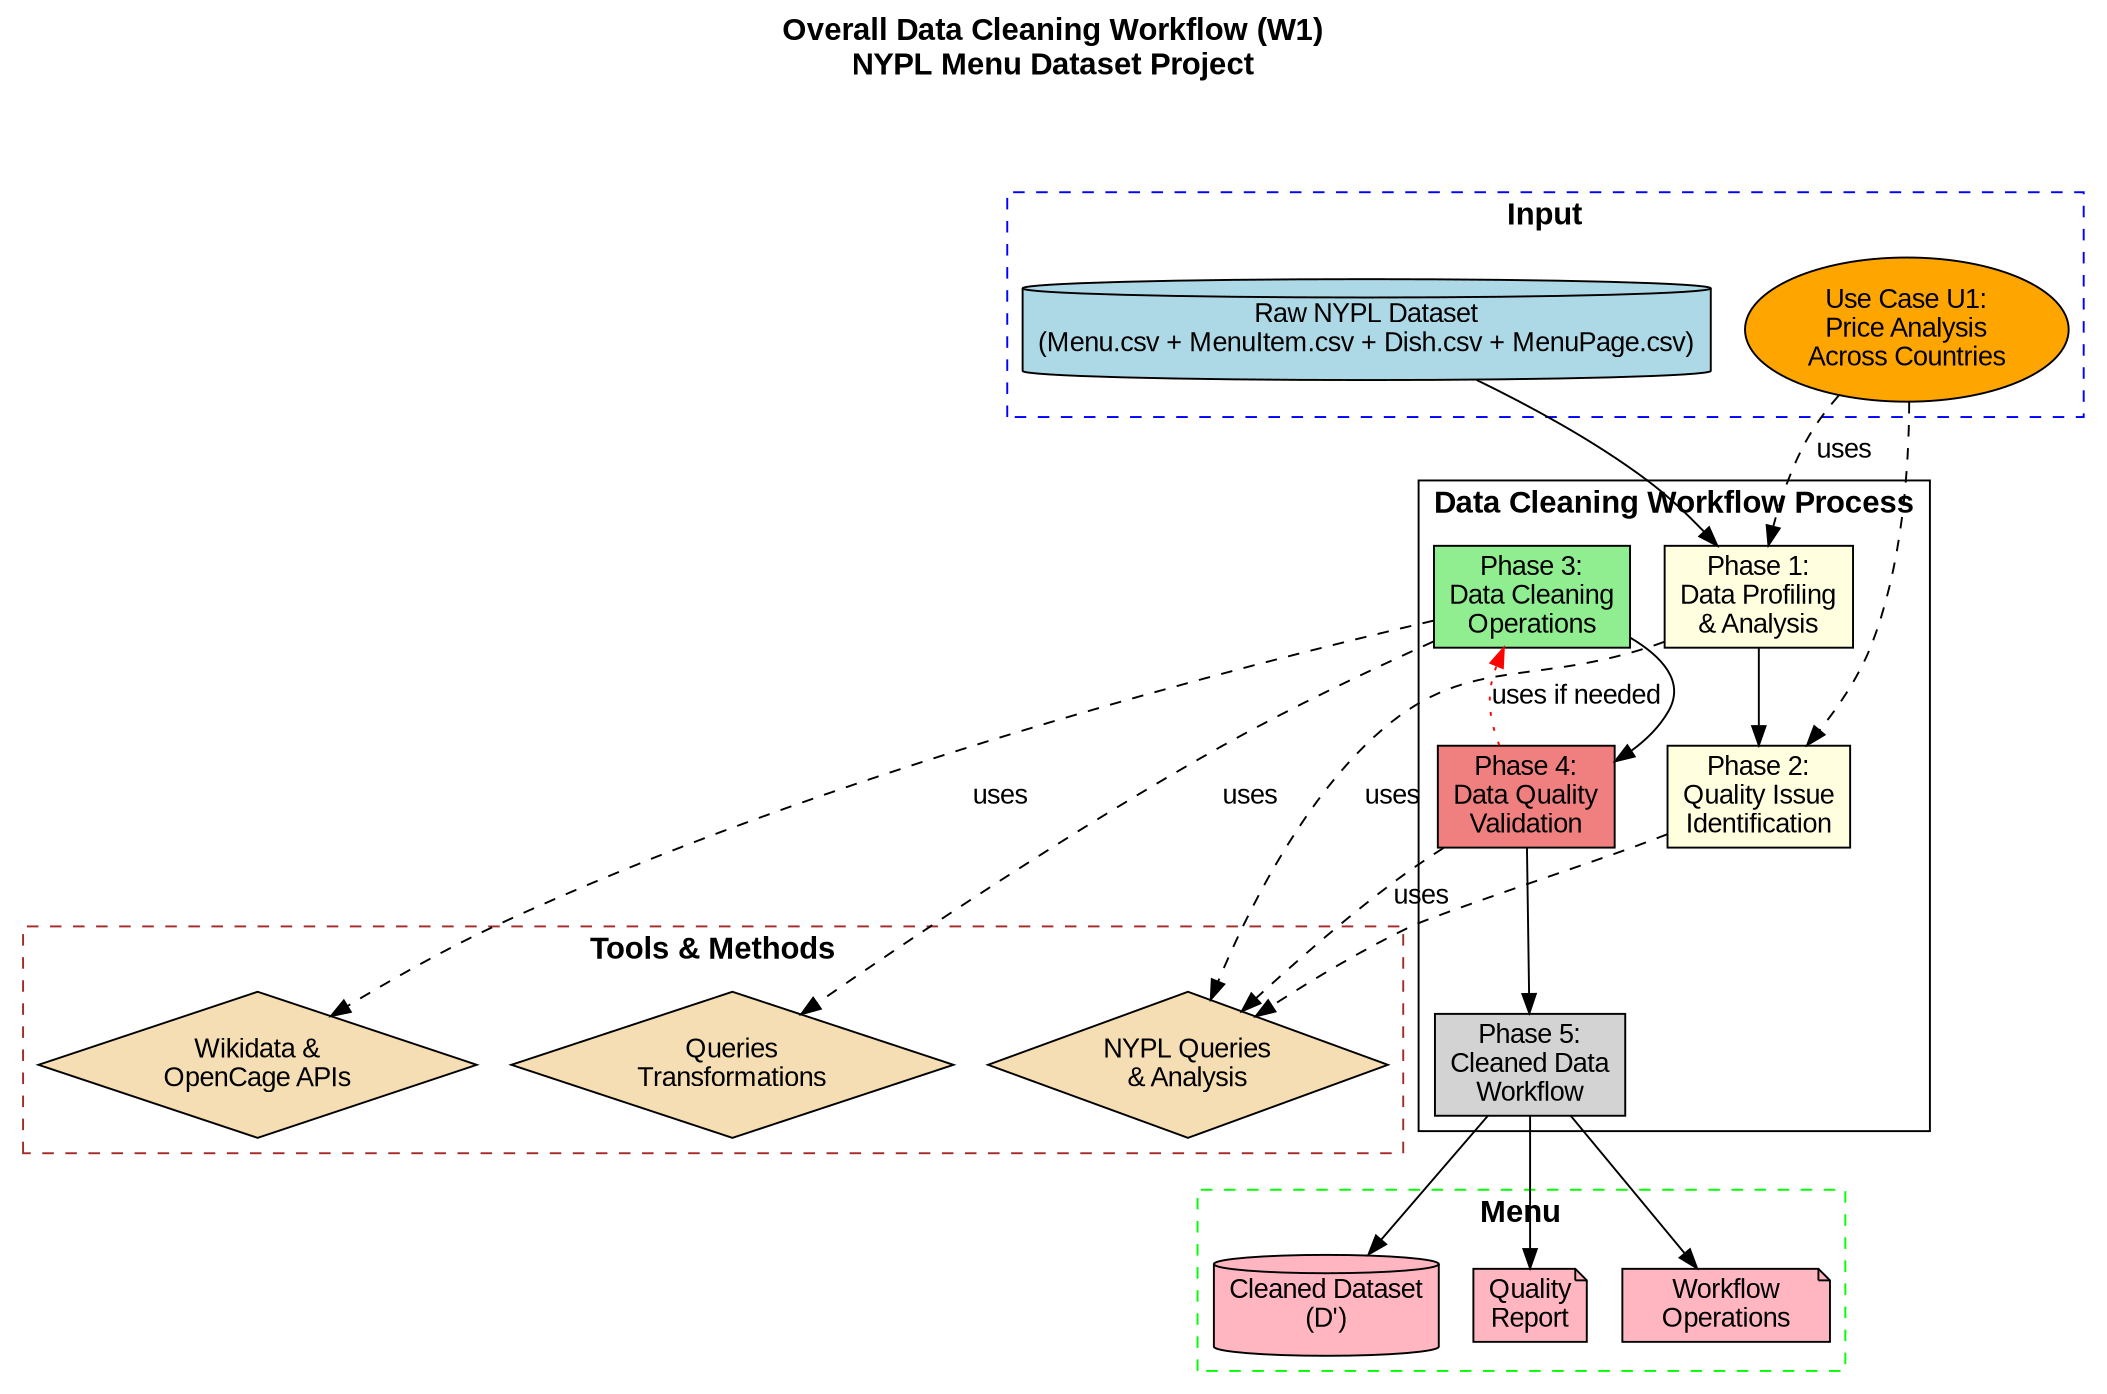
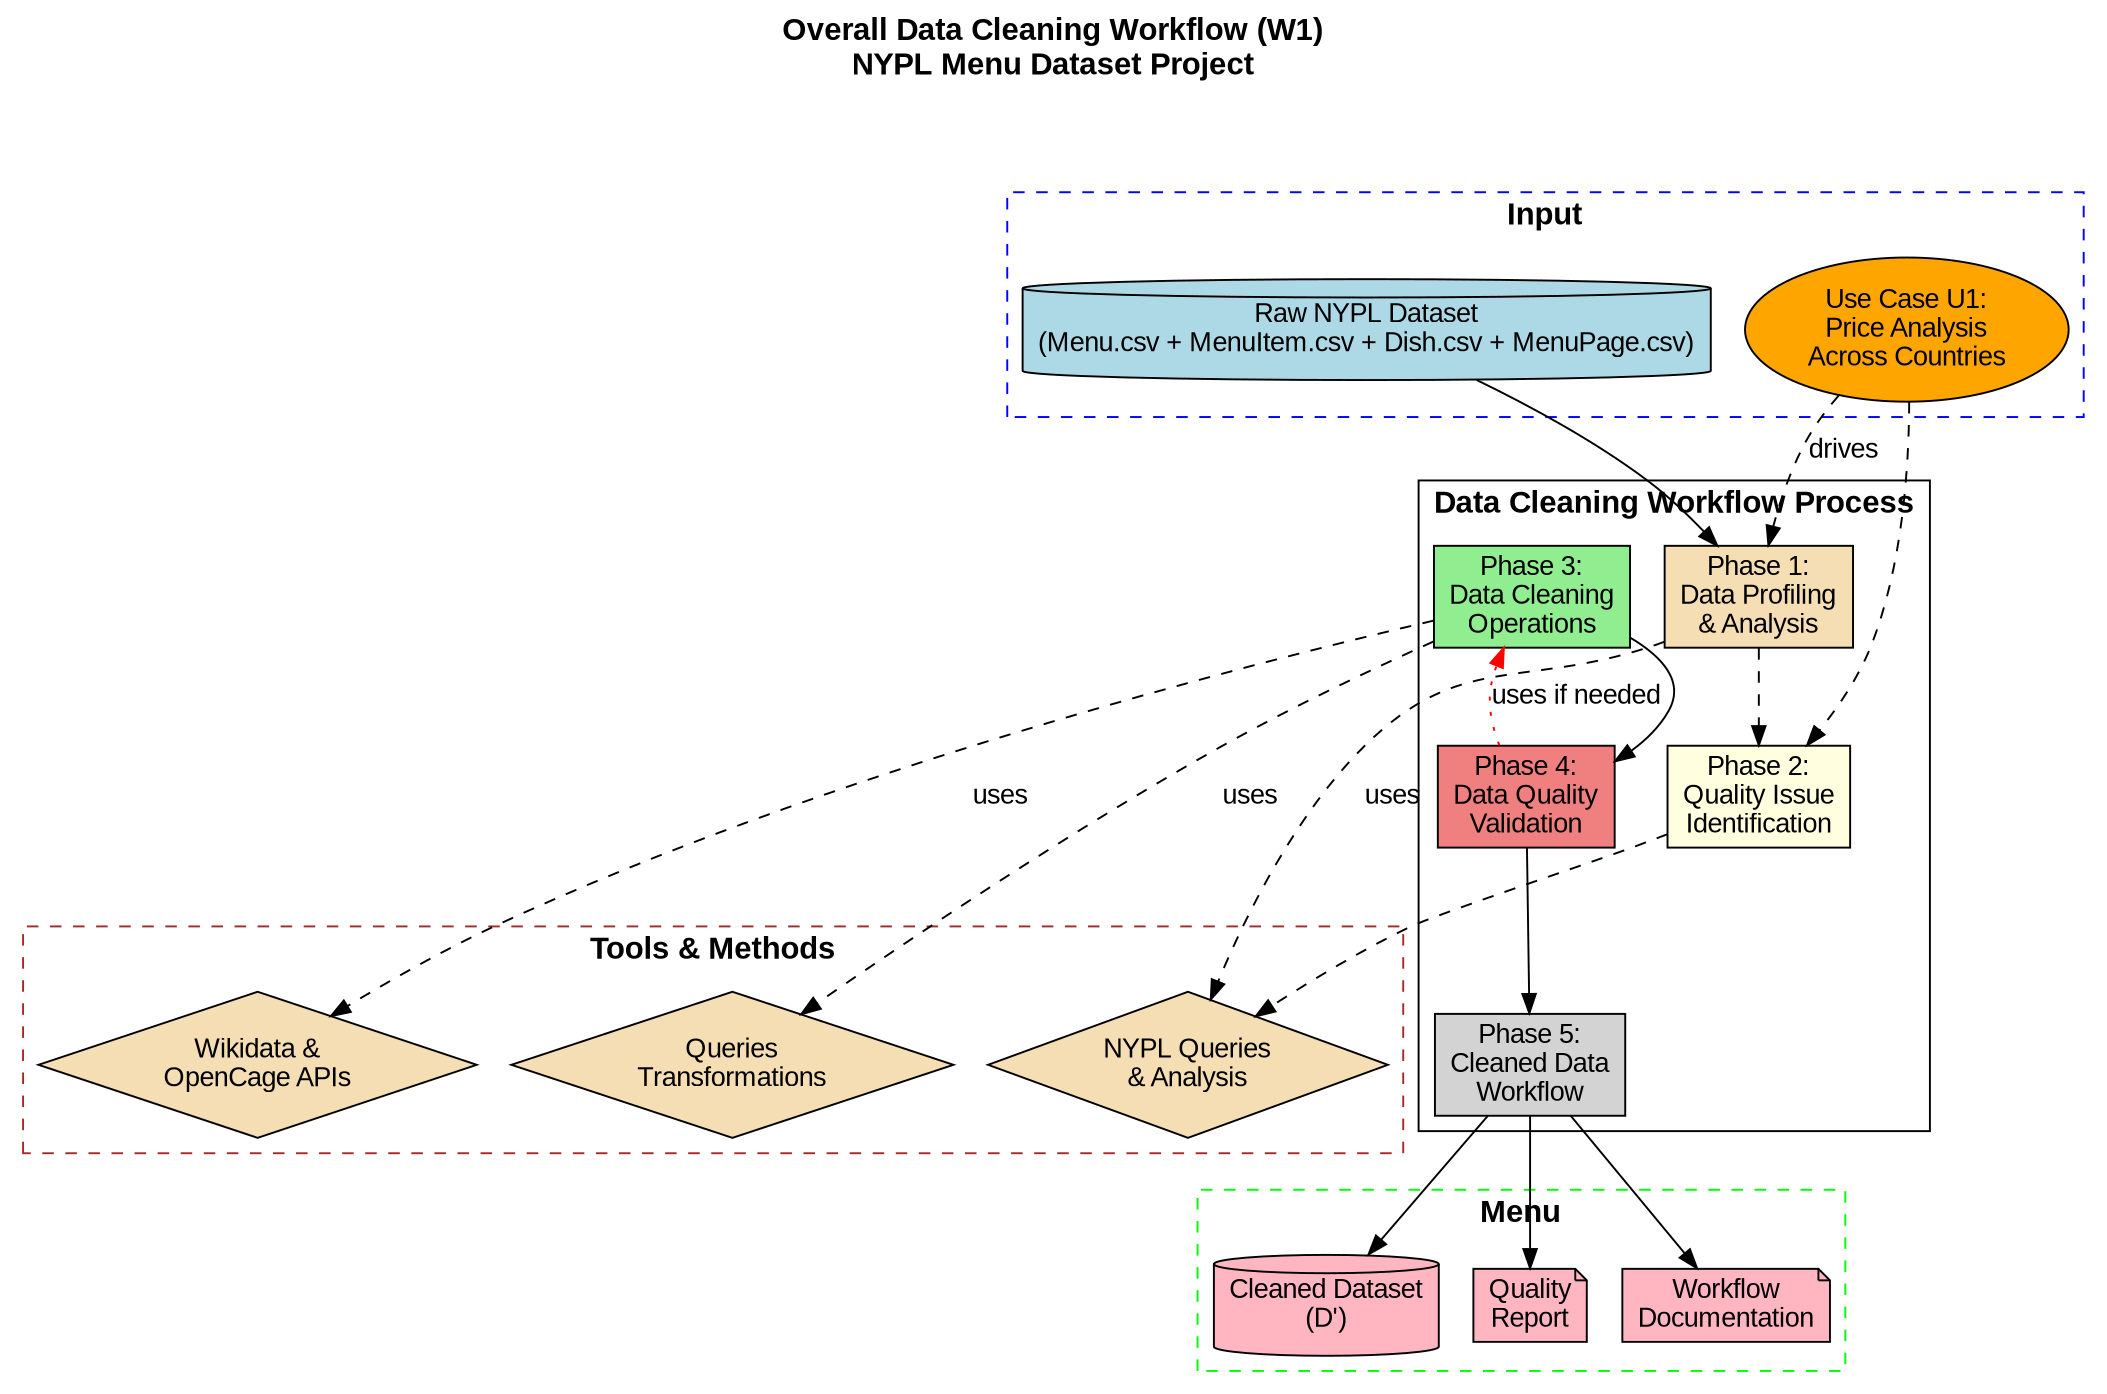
(1844, 451) -> (1844, 451)
(1759, 597) -> (1759, 597)
(1759, 687) -> (1759, 687)
(1356, 911) -> none
(1726, 1305) -> (1726, 1305)
